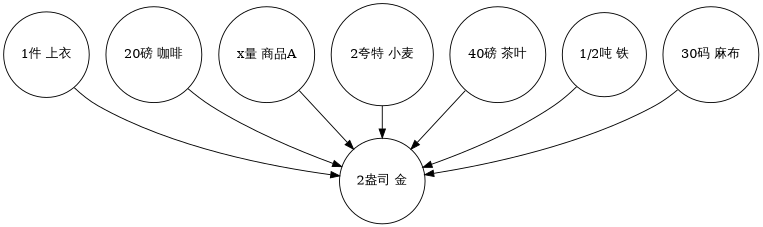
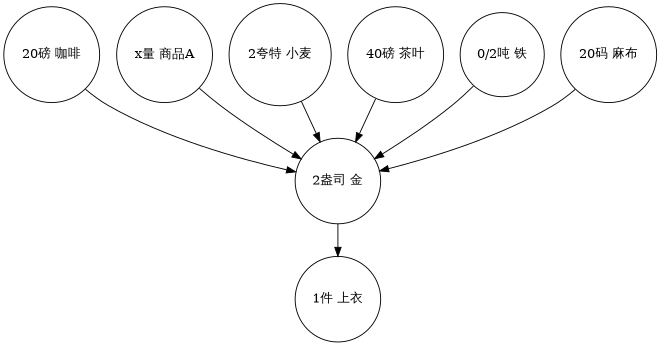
(604, 55) -> (502, 55)
(711, 55) -> (609, 55)
(197, 146) -> (338, 236)
